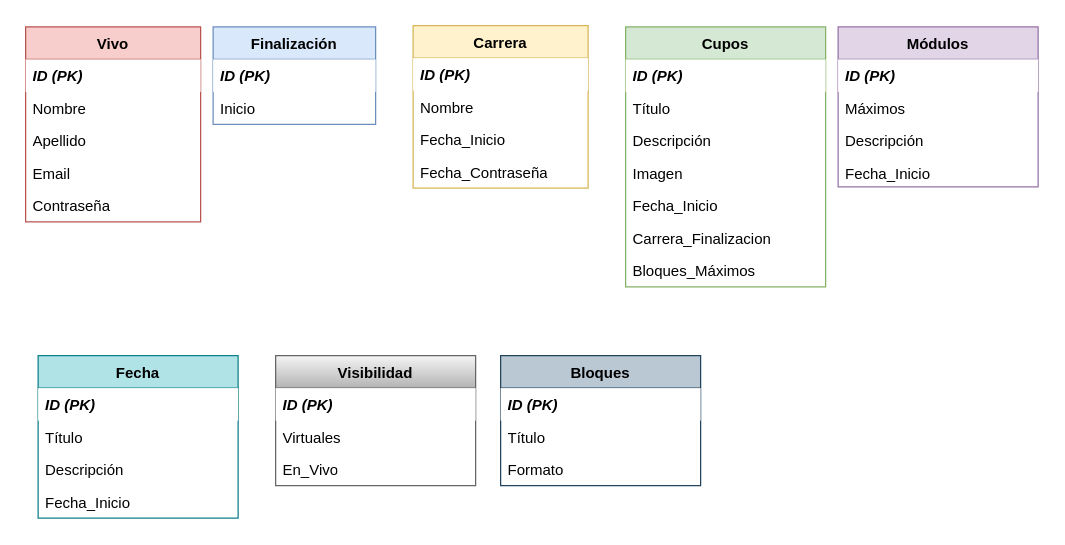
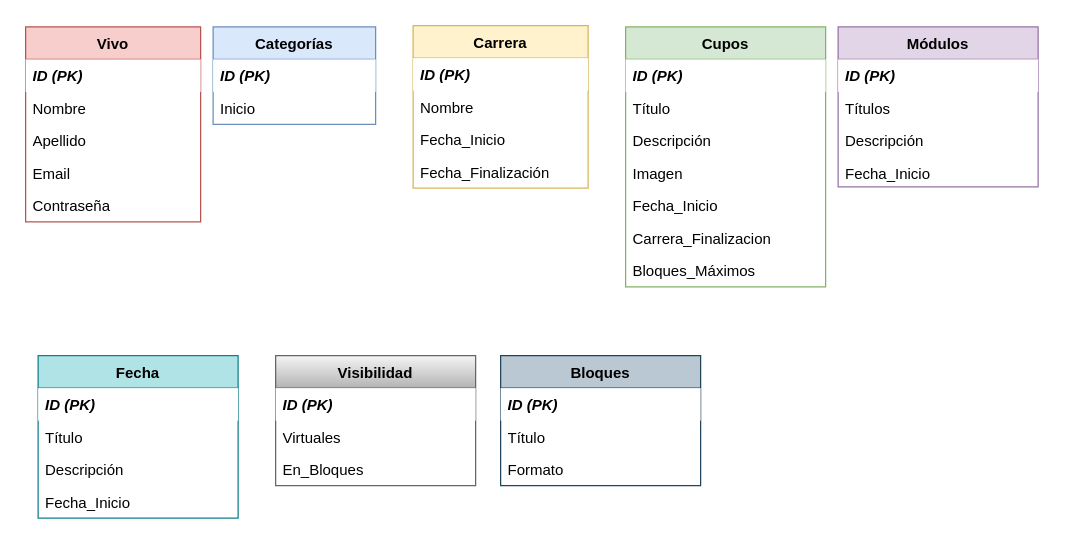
(294, 45) -> (294, 45)
(873, 110) -> (873, 110)
(488, 173) -> (488, 173)
(311, 471) -> (323, 471)
